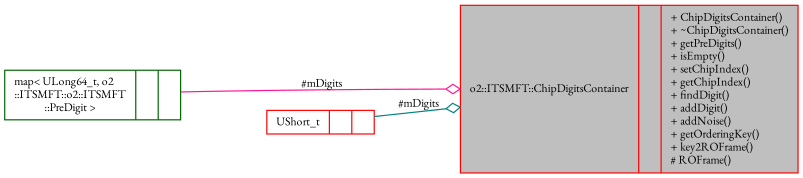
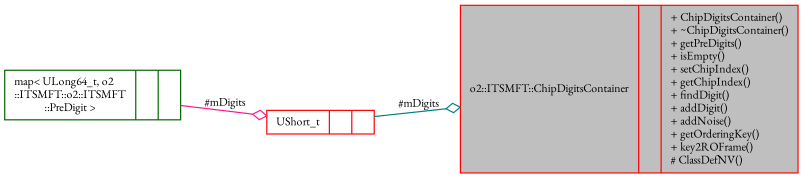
(313, 90) -> (217, 110)
(701, 160) -> (707, 160)
